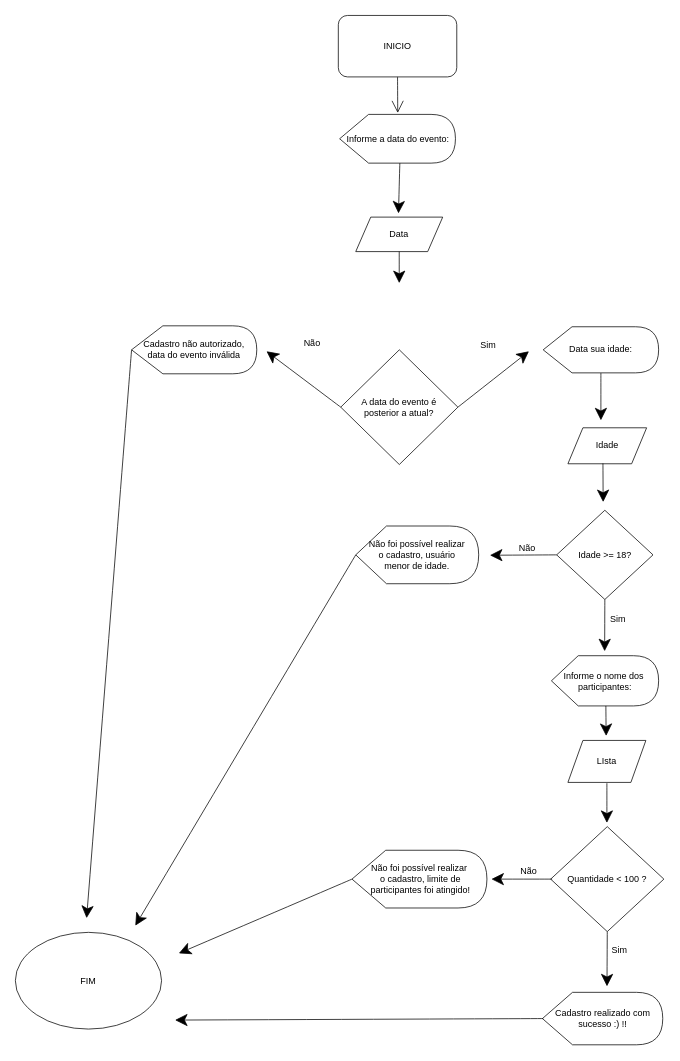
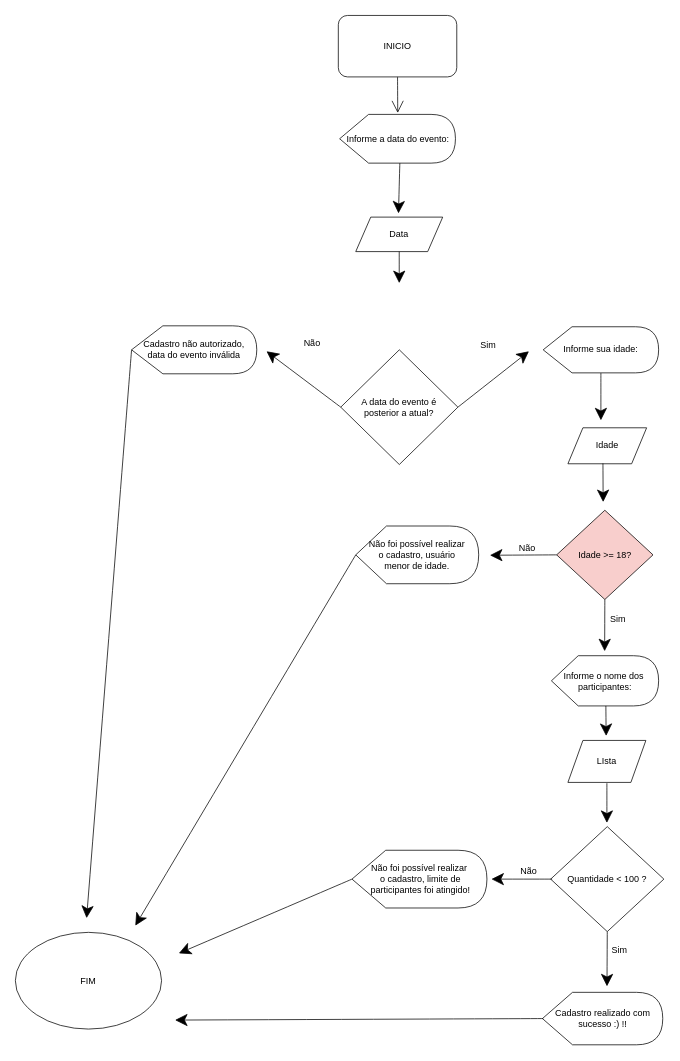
(601, 350) -> (601, 350)
(605, 555) -> (605, 555)
